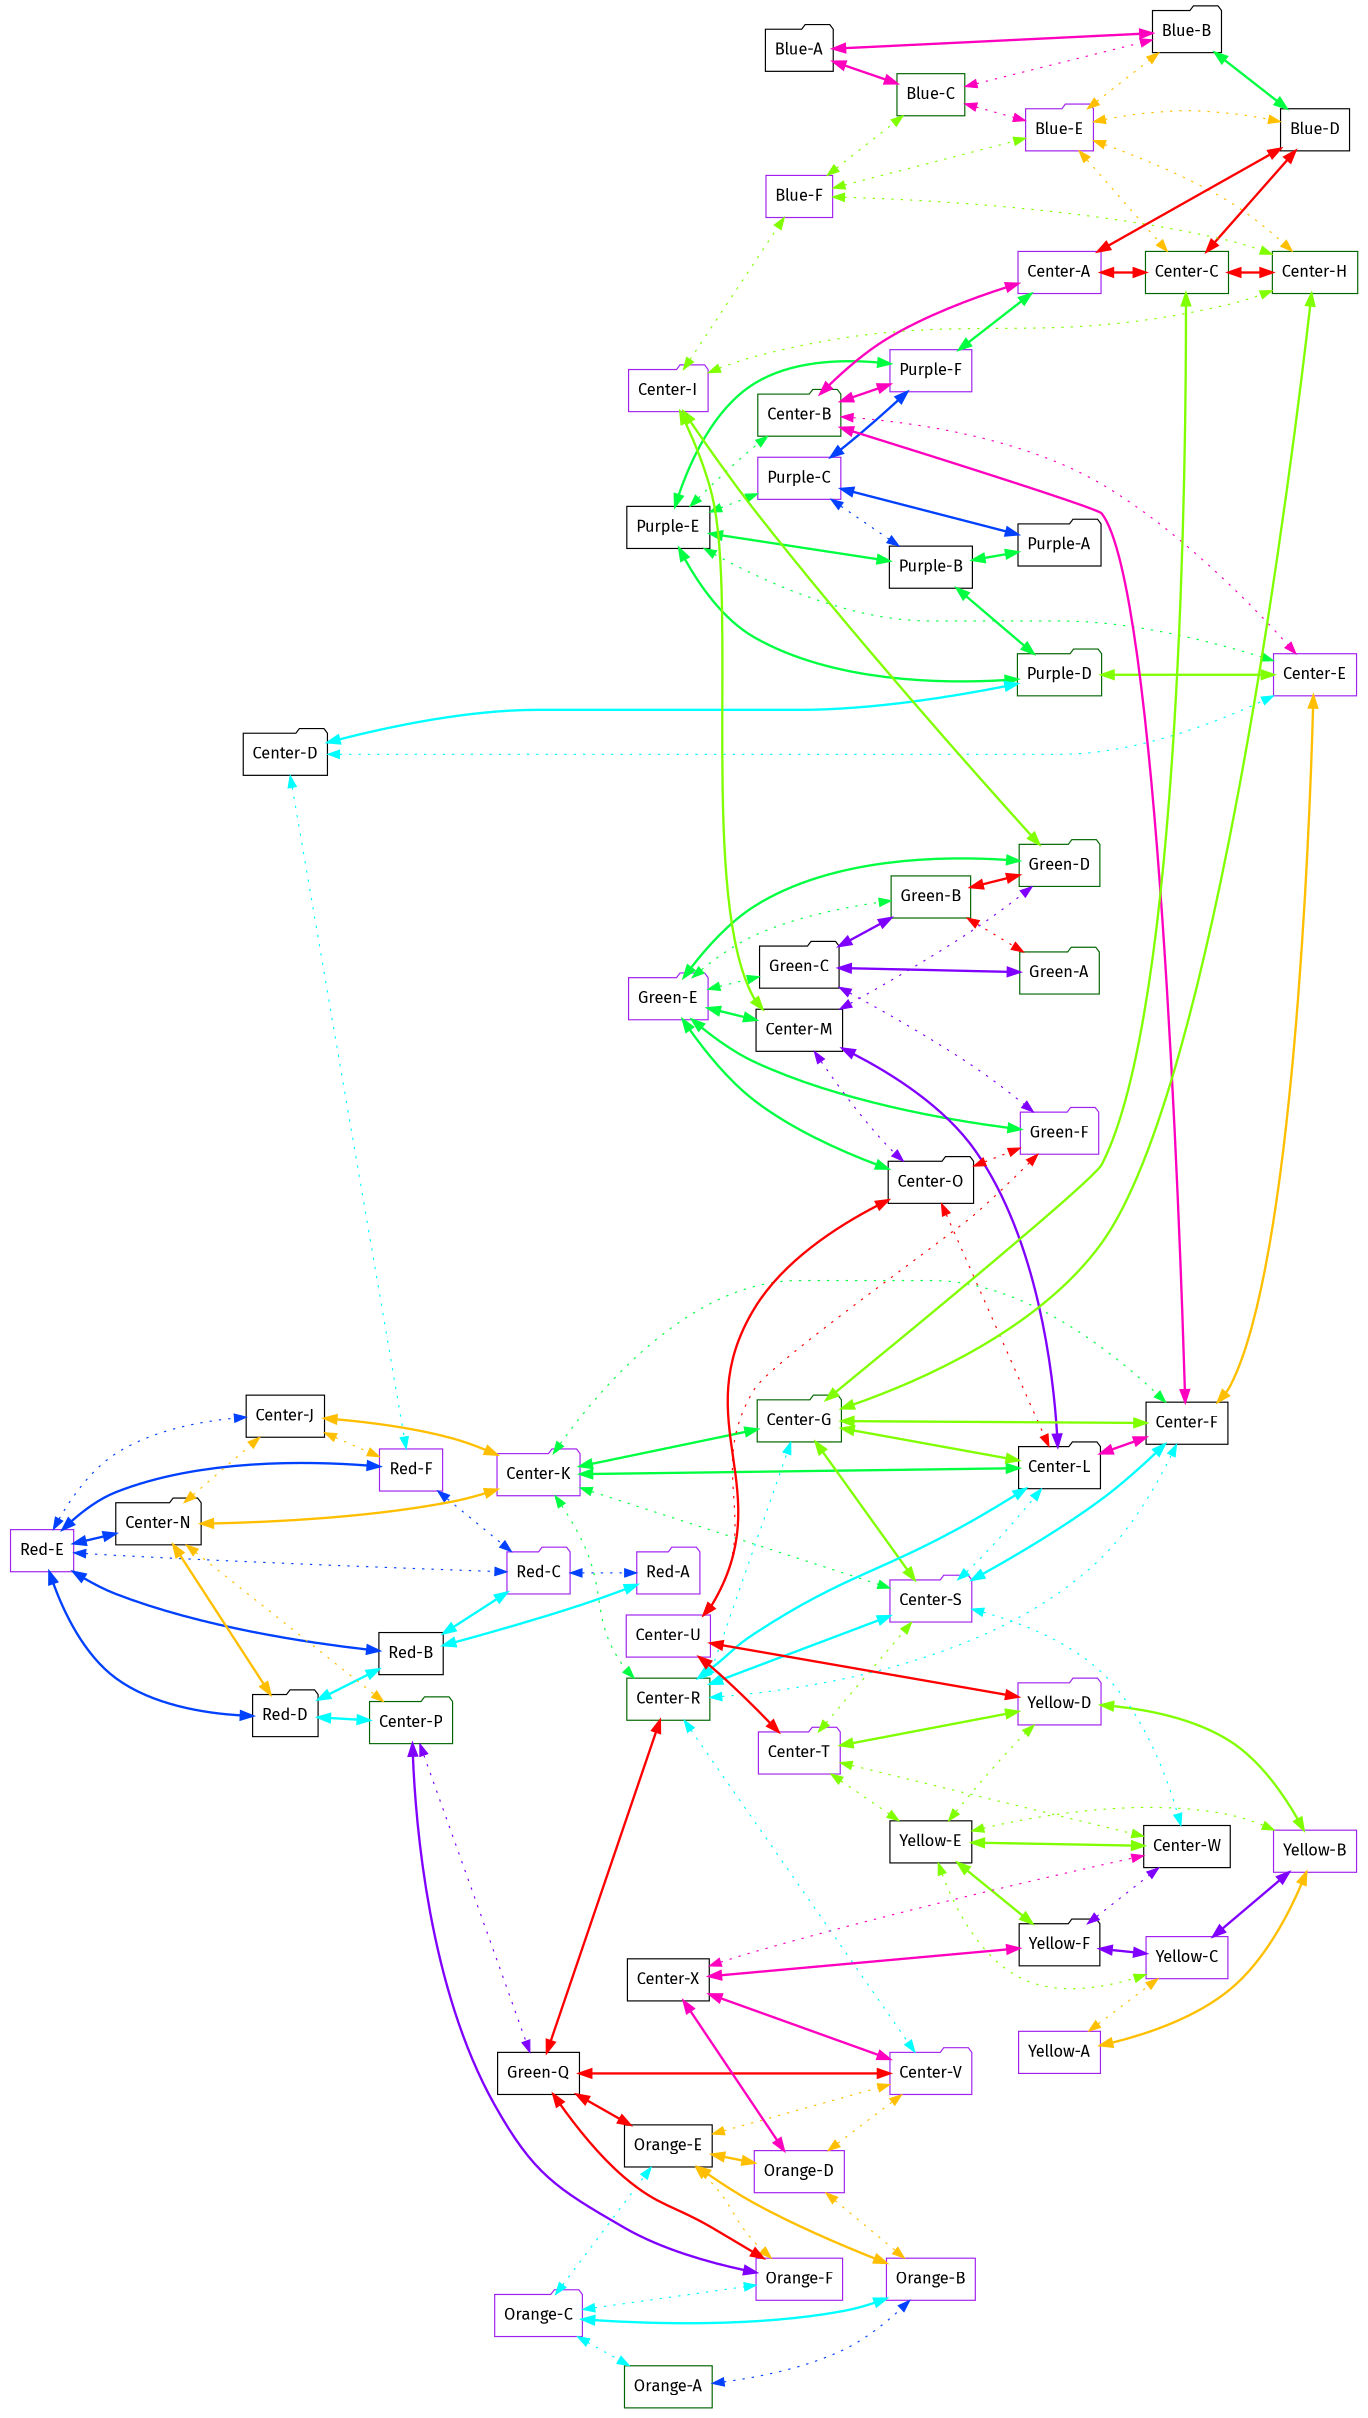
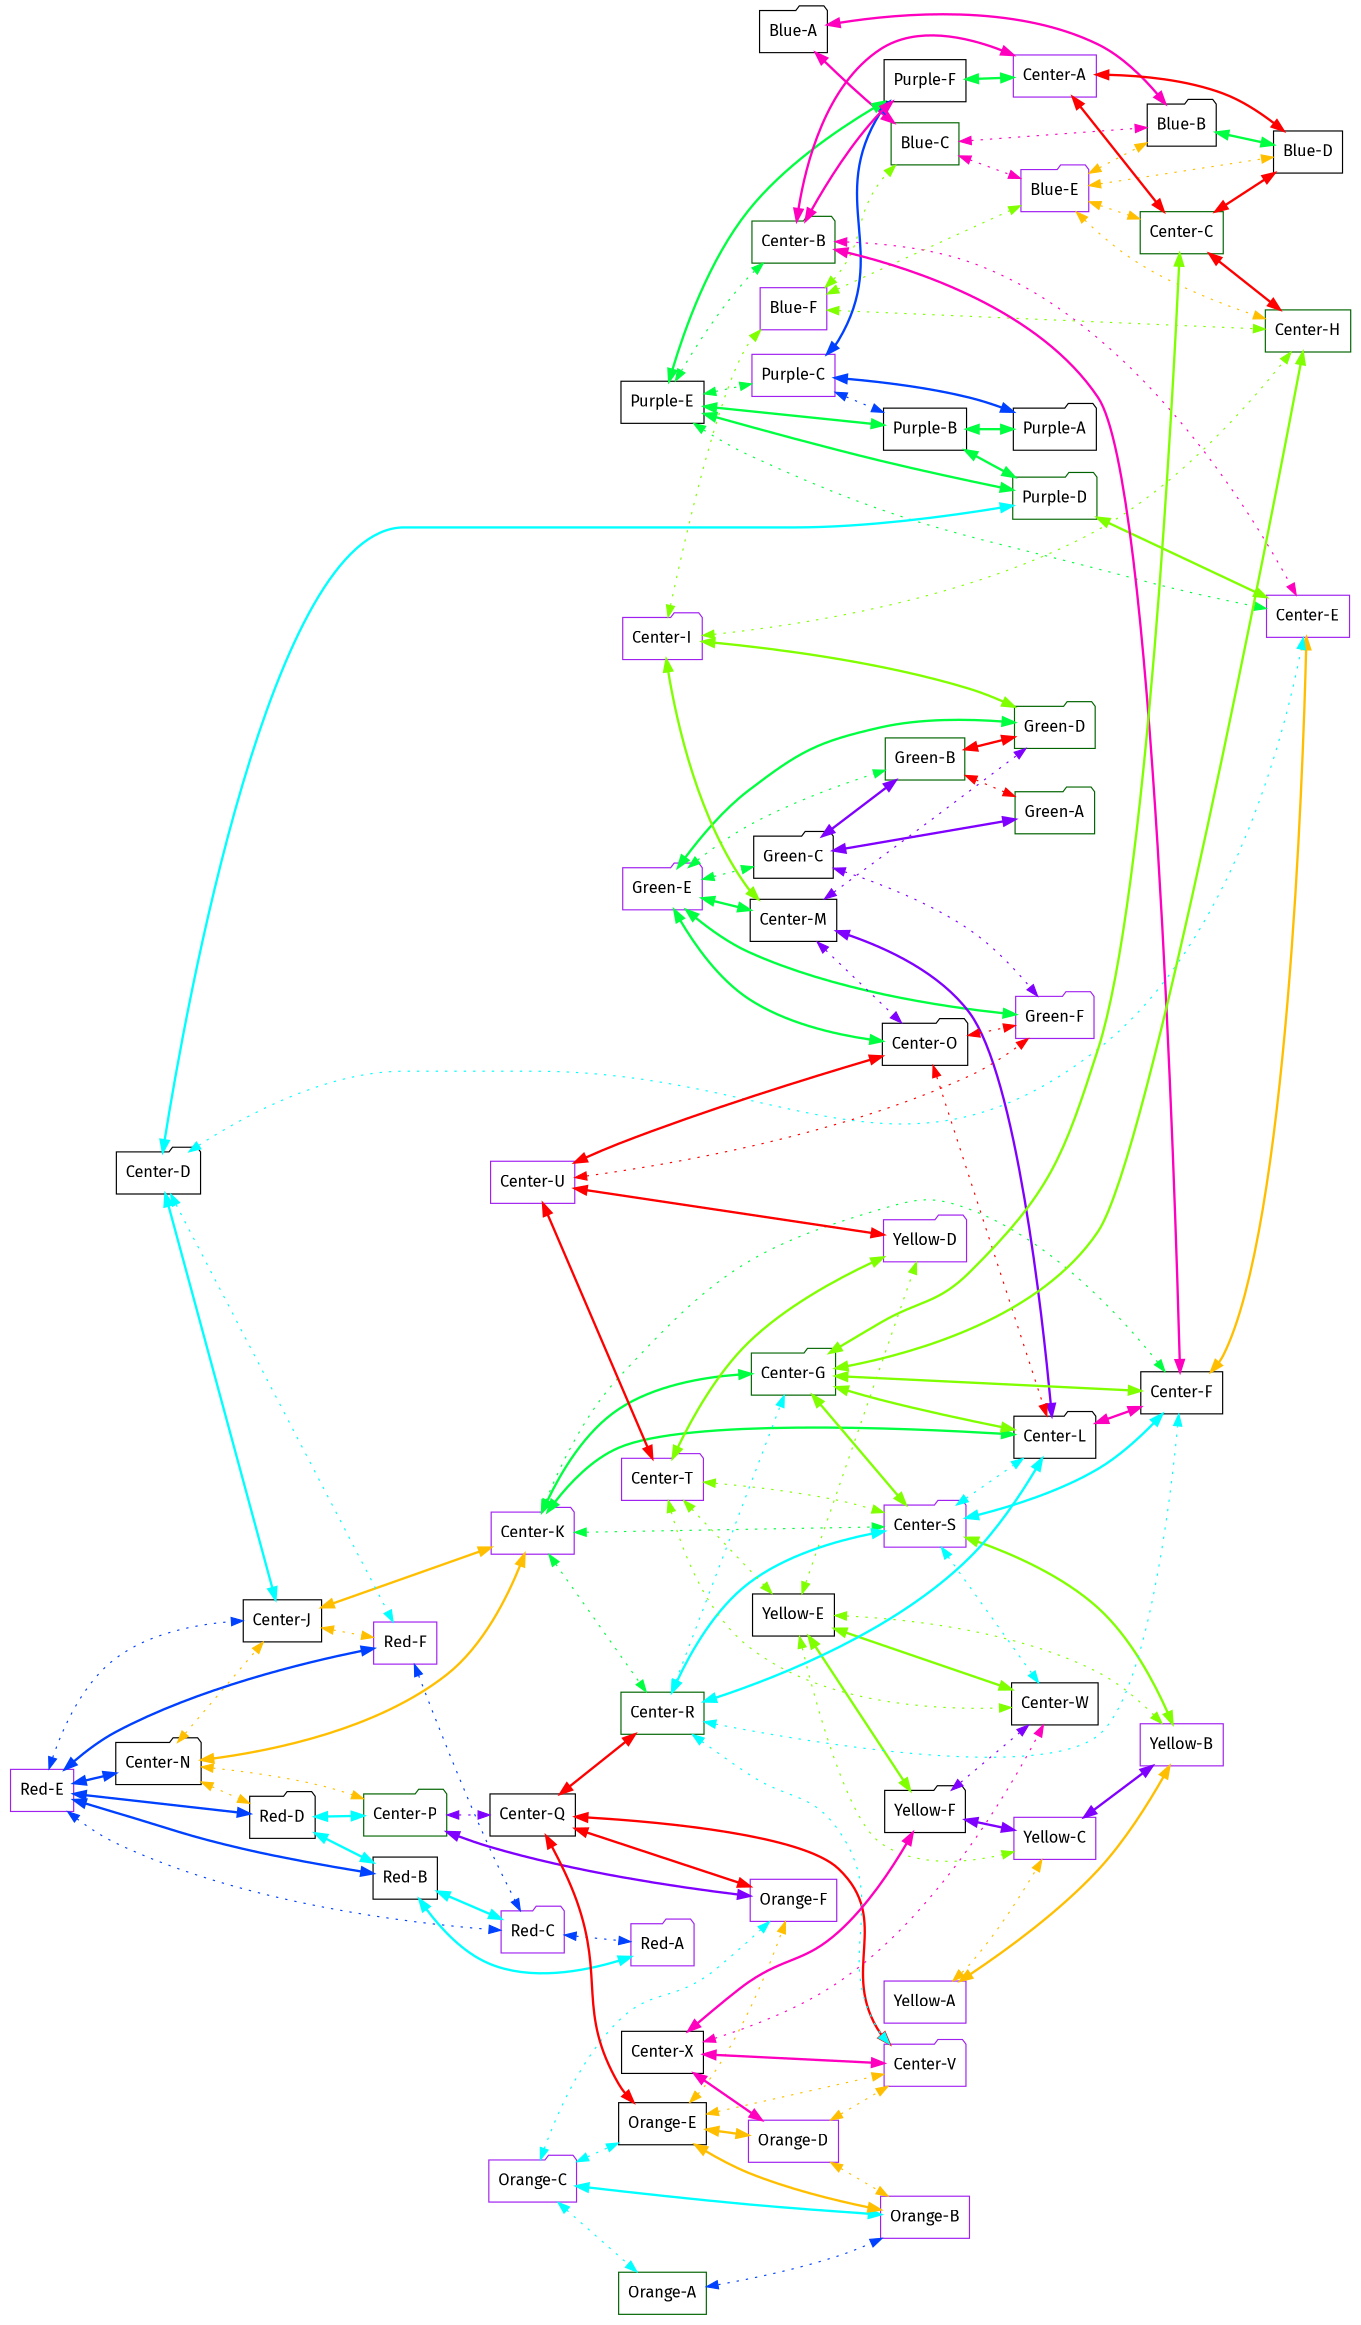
(931, 371) -> (925, 81)
none -> (220, 1397)
(220, 1617) -> (225, 1793)
(1222, 1737) -> (1094, 1604)
(539, 2073) -> (533, 1815)
